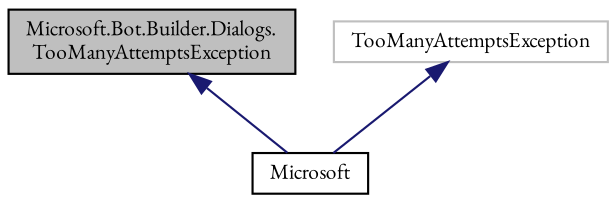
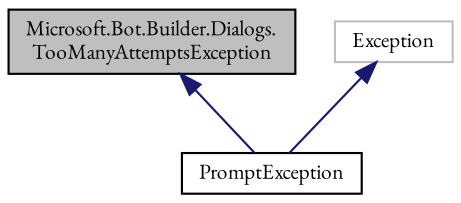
(471, 42) -> (394, 42)
(310, 173) -> (272, 173)
